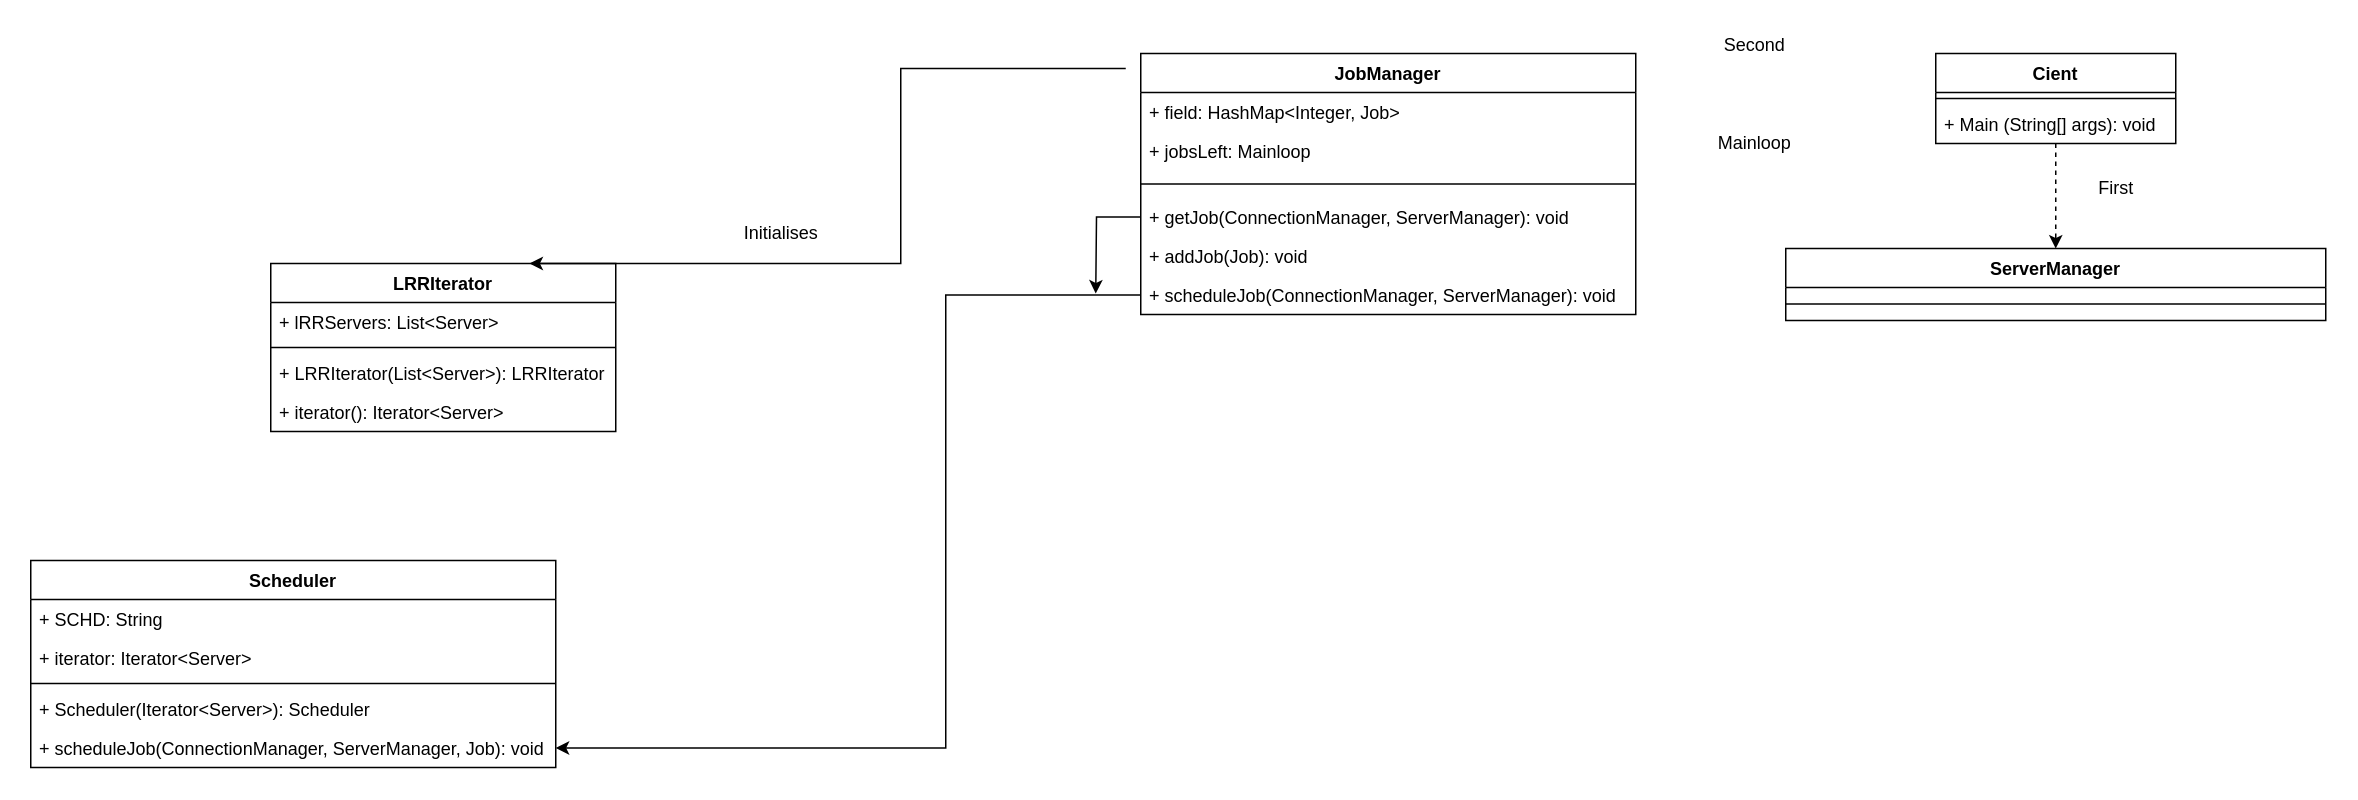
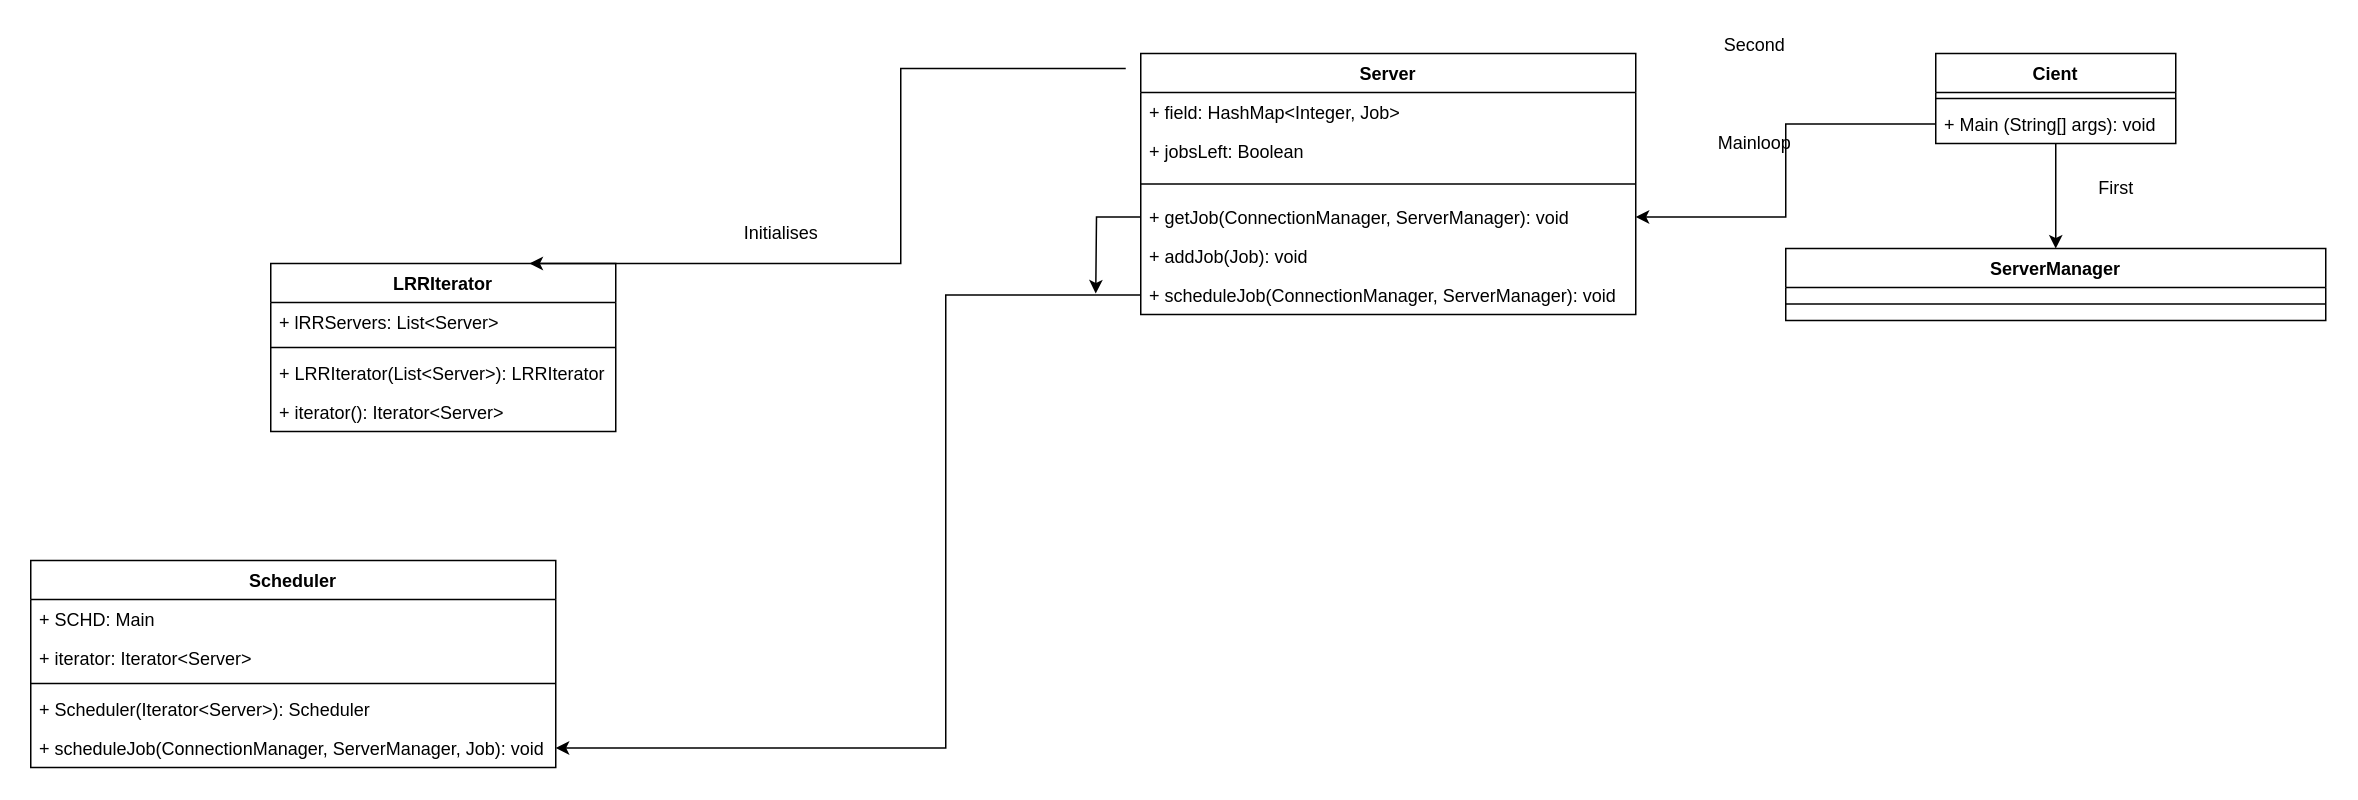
(1388, 74) -> (1388, 74)
(1238, 152) -> (1235, 152)
none -> (1786, 167)
(2056, 189) -> (2056, 189)
(100, 620) -> (90, 620)
